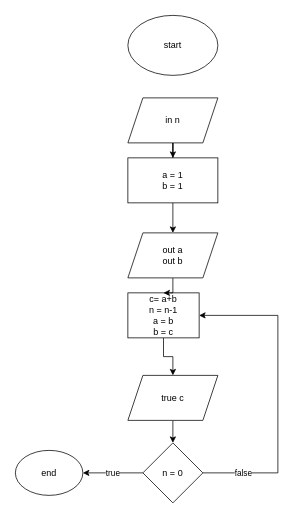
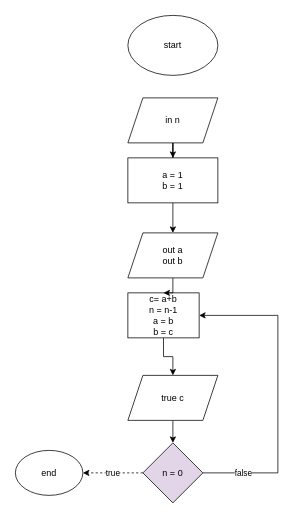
(130, 473) -> (130, 473)
(173, 473) -> (173, 473)
